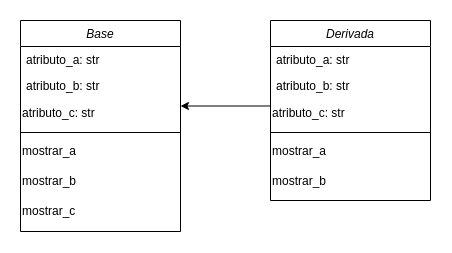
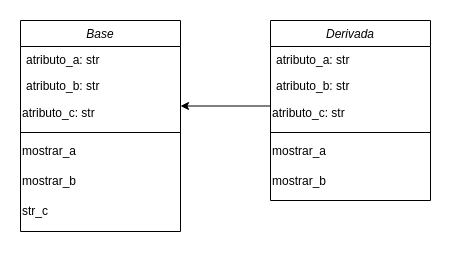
(53, 212) -> (39, 212)
